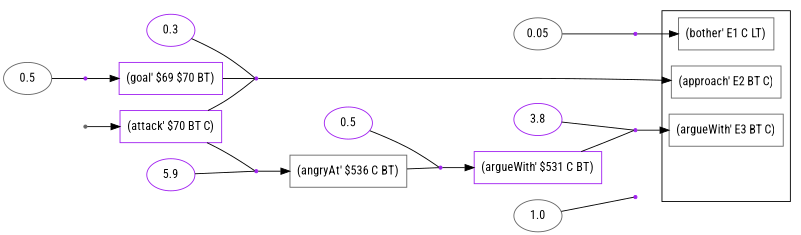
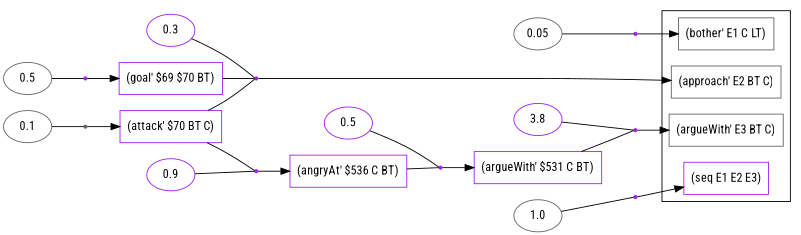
none -> (28, 127)
(348, 171) -> (348, 171)
(171, 175) -> (171, 175)
none -> (726, 178)
